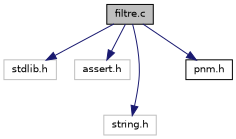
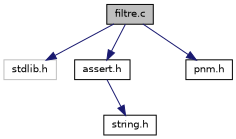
(139, 65) -> (114, 93)
(102, 70) -> (102, 70)
(130, 125) -> (130, 125)
